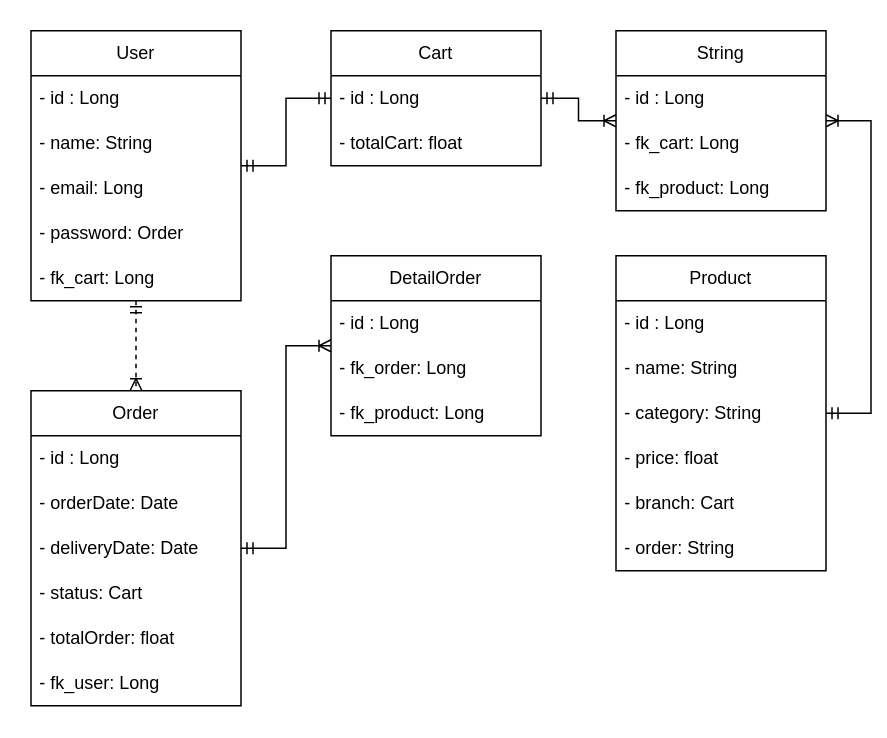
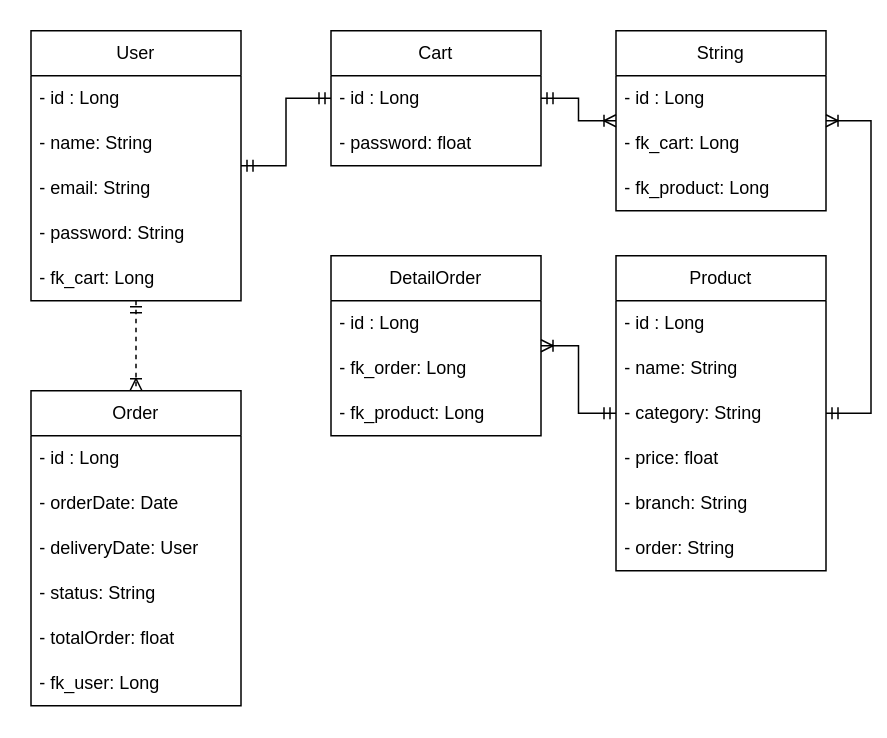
(419, 143) -> (416, 143)
(94, 188) -> (101, 188)
(118, 233) -> (121, 233)
none -> (578, 379)
(286, 448) -> none
(688, 503) -> (696, 503)
(131, 548) -> (131, 548)
(103, 593) -> (111, 593)
